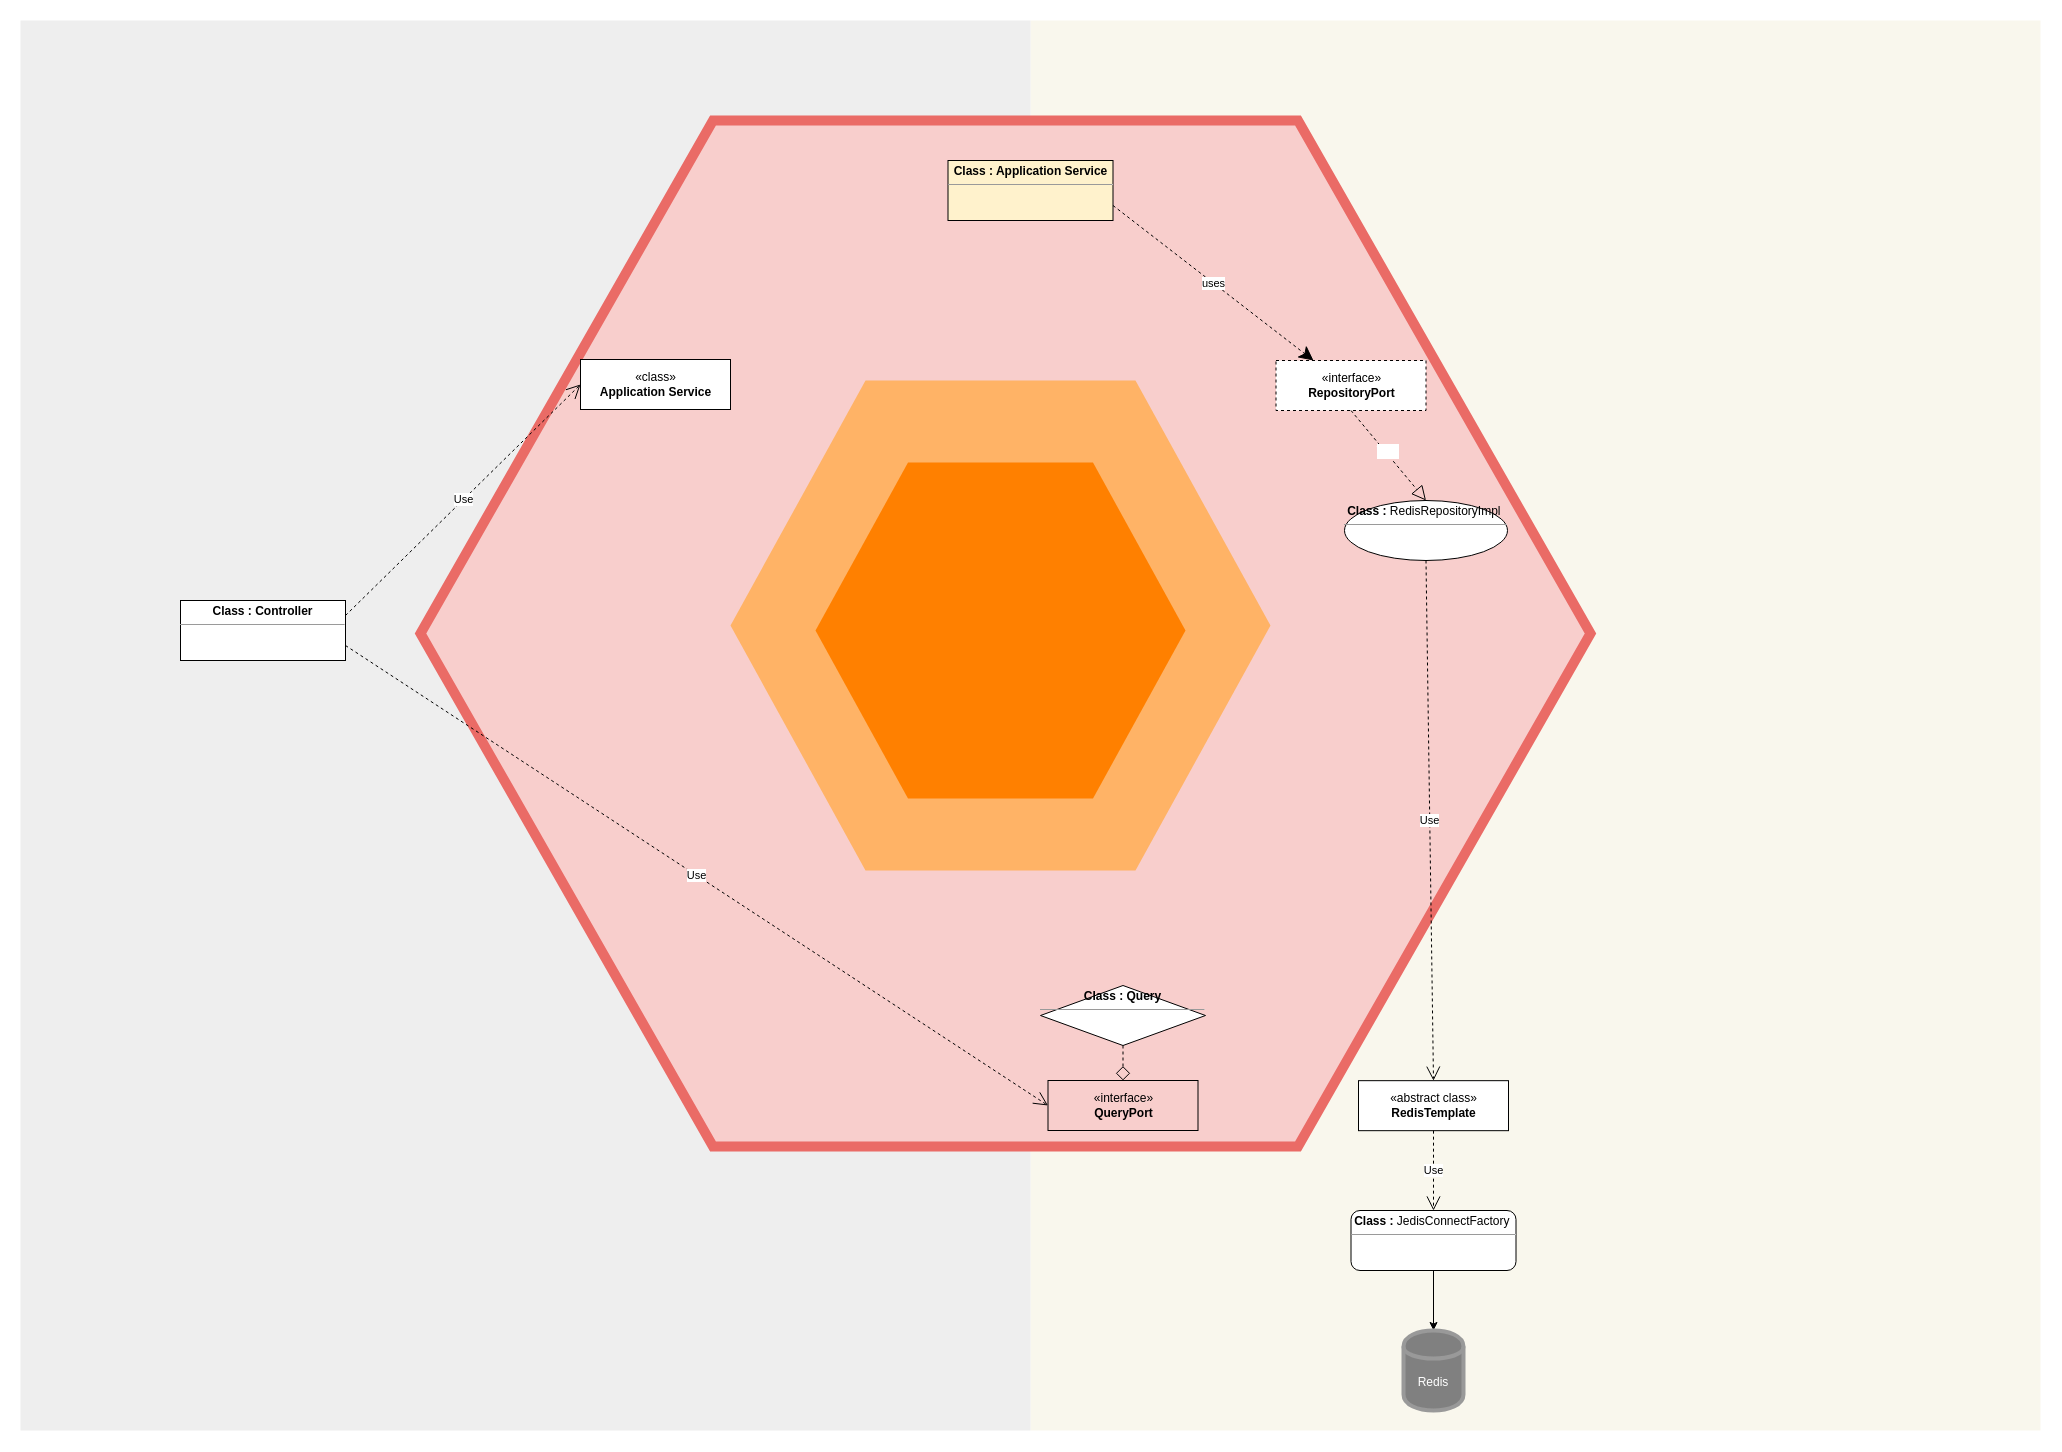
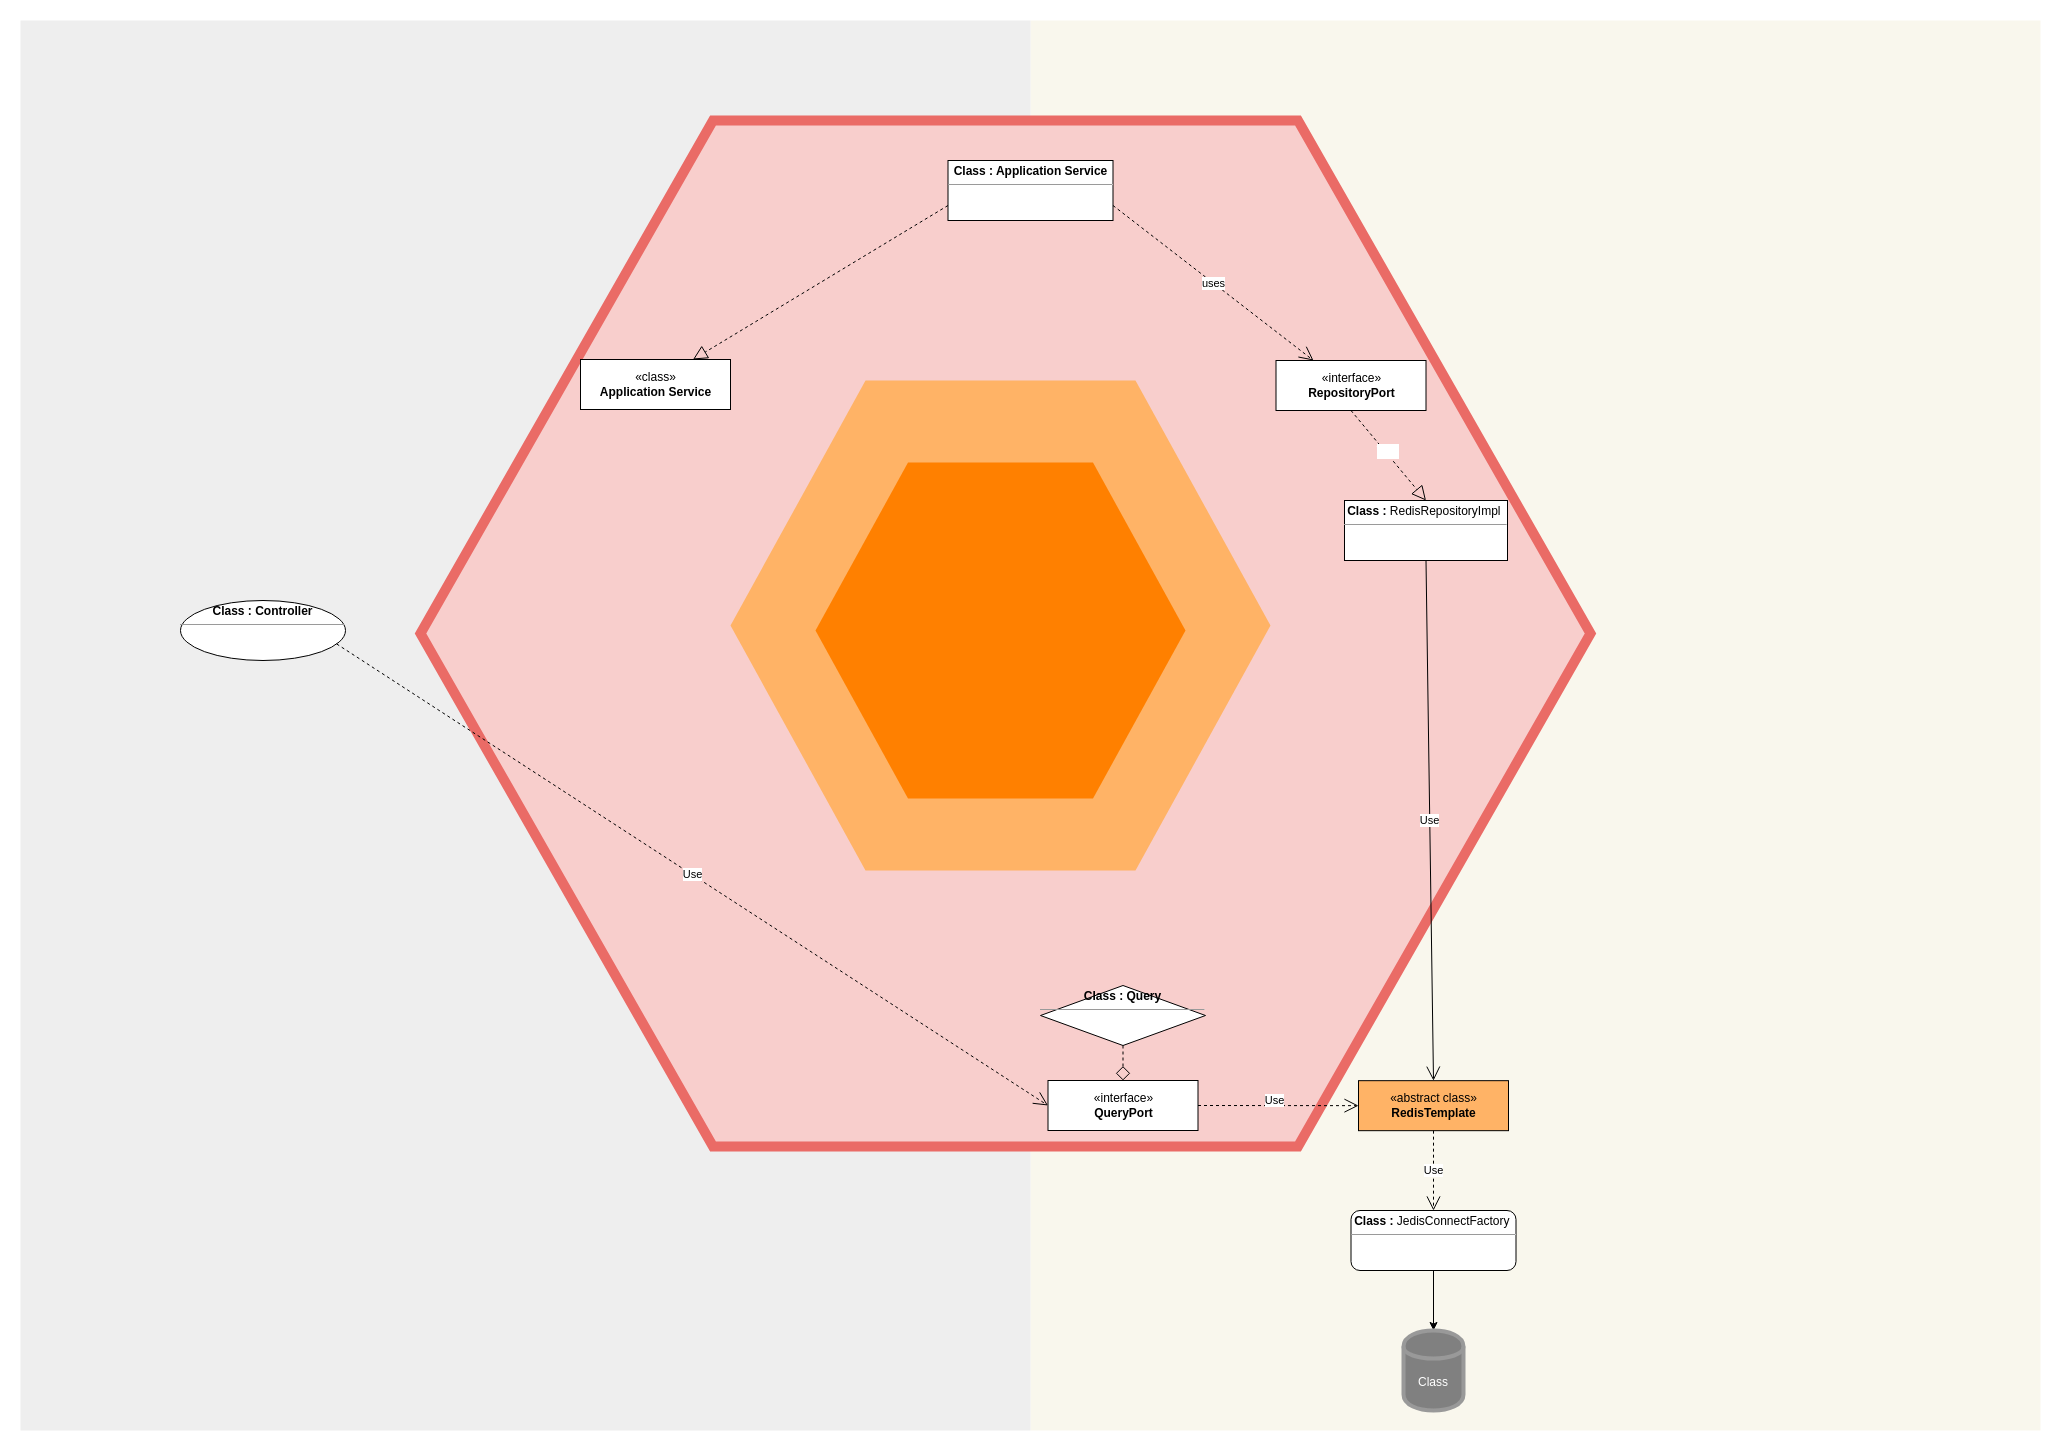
(1031, 191) -> (1031, 191)
none -> (827, 279)
(1303, 353) -> (1307, 355)
(1351, 386) -> (1351, 386)
(462, 501) -> none
(1426, 531) -> (1426, 531)
(263, 631) -> (263, 631)
(1428, 687) -> (1428, 687)
(1123, 1106) -> (1123, 1106)
none -> (1319, 1106)
(1434, 1106) -> (1434, 1106)
(1434, 1383) -> (1434, 1383)
